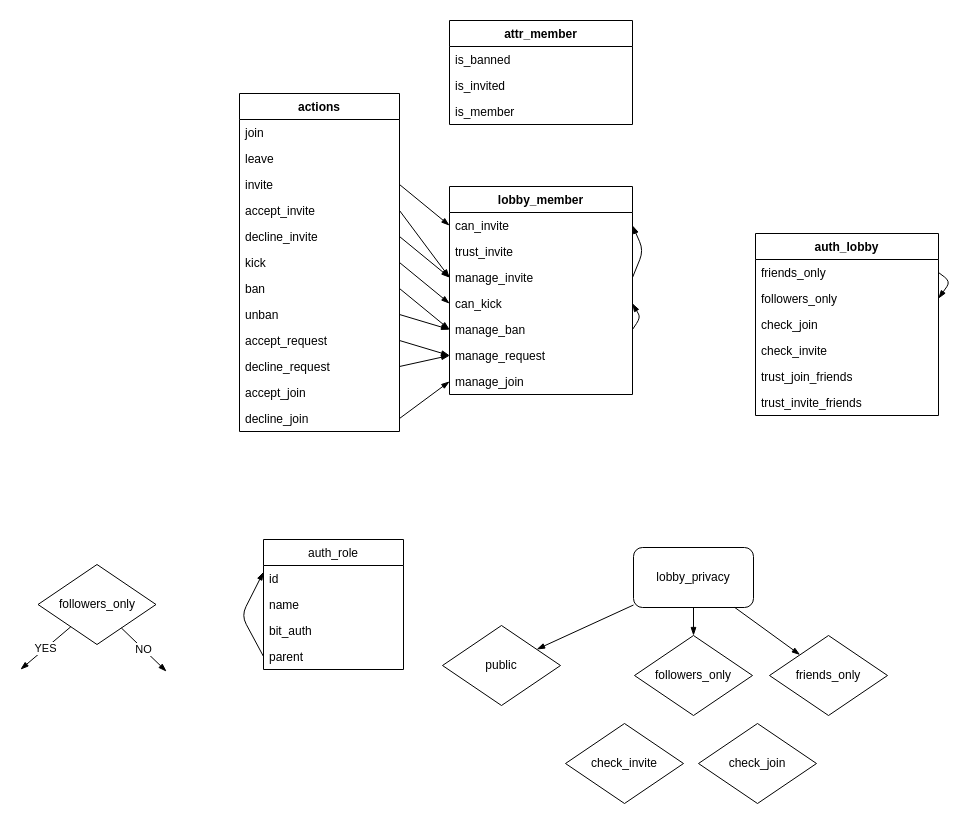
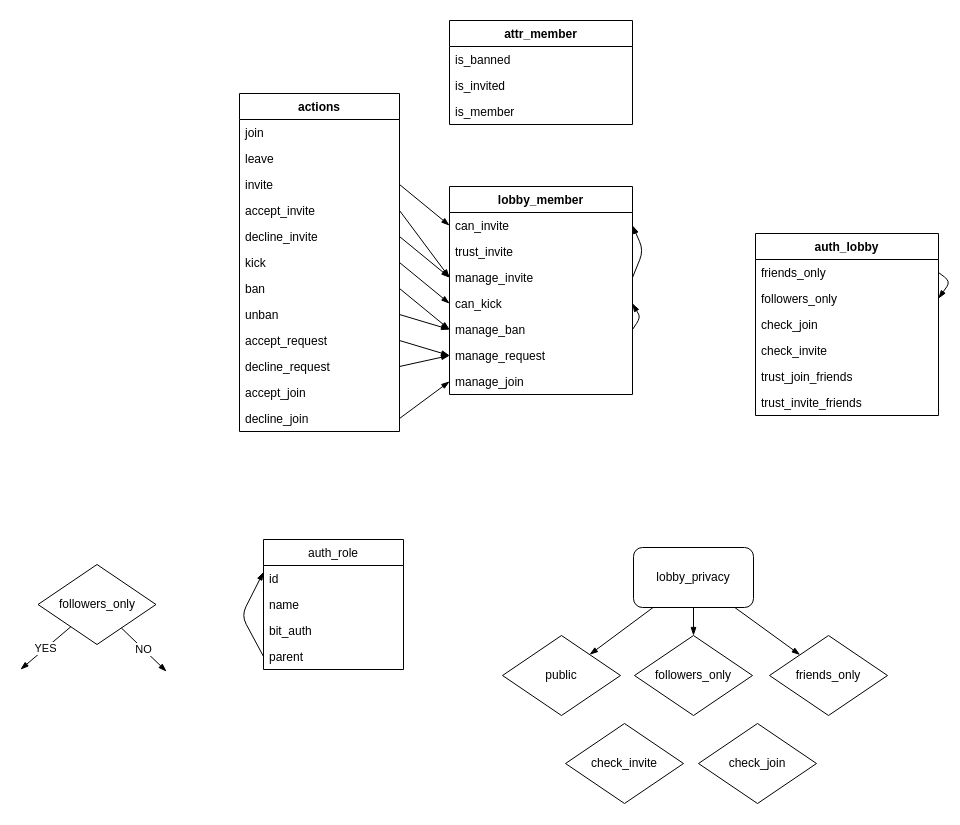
(502, 666) -> (562, 676)
